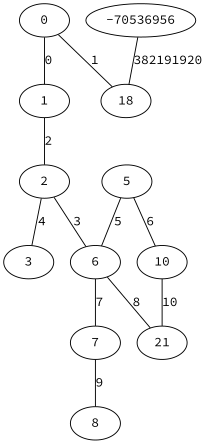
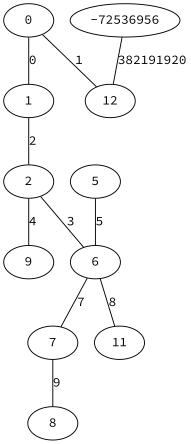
(141, 20) -> (125, 20)
(126, 101) -> (110, 101)
(29, 262) -> (29, 262)
(162, 262) -> none
(162, 343) -> (120, 343)
